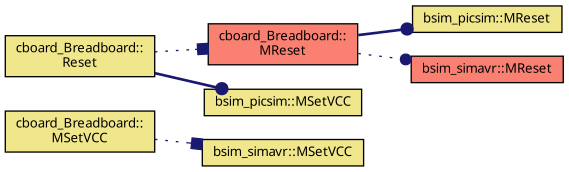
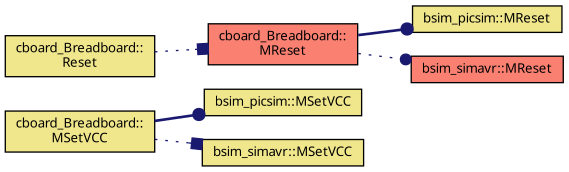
(186, 80) -> (174, 118)
